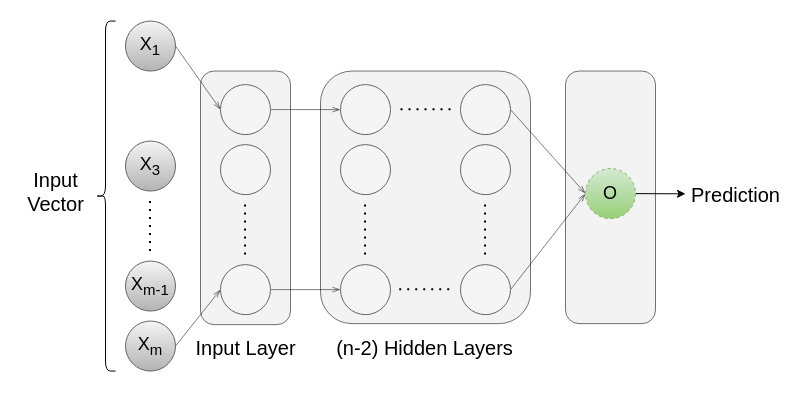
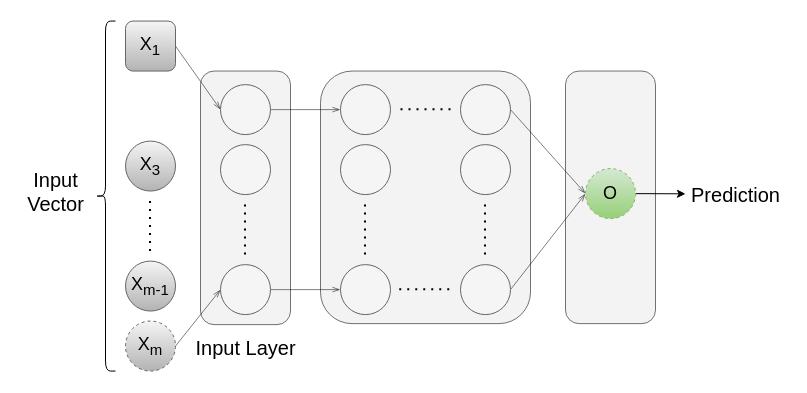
(151, 46) -> (151, 46)
(151, 346) -> (151, 346)
(424, 348) -> none
